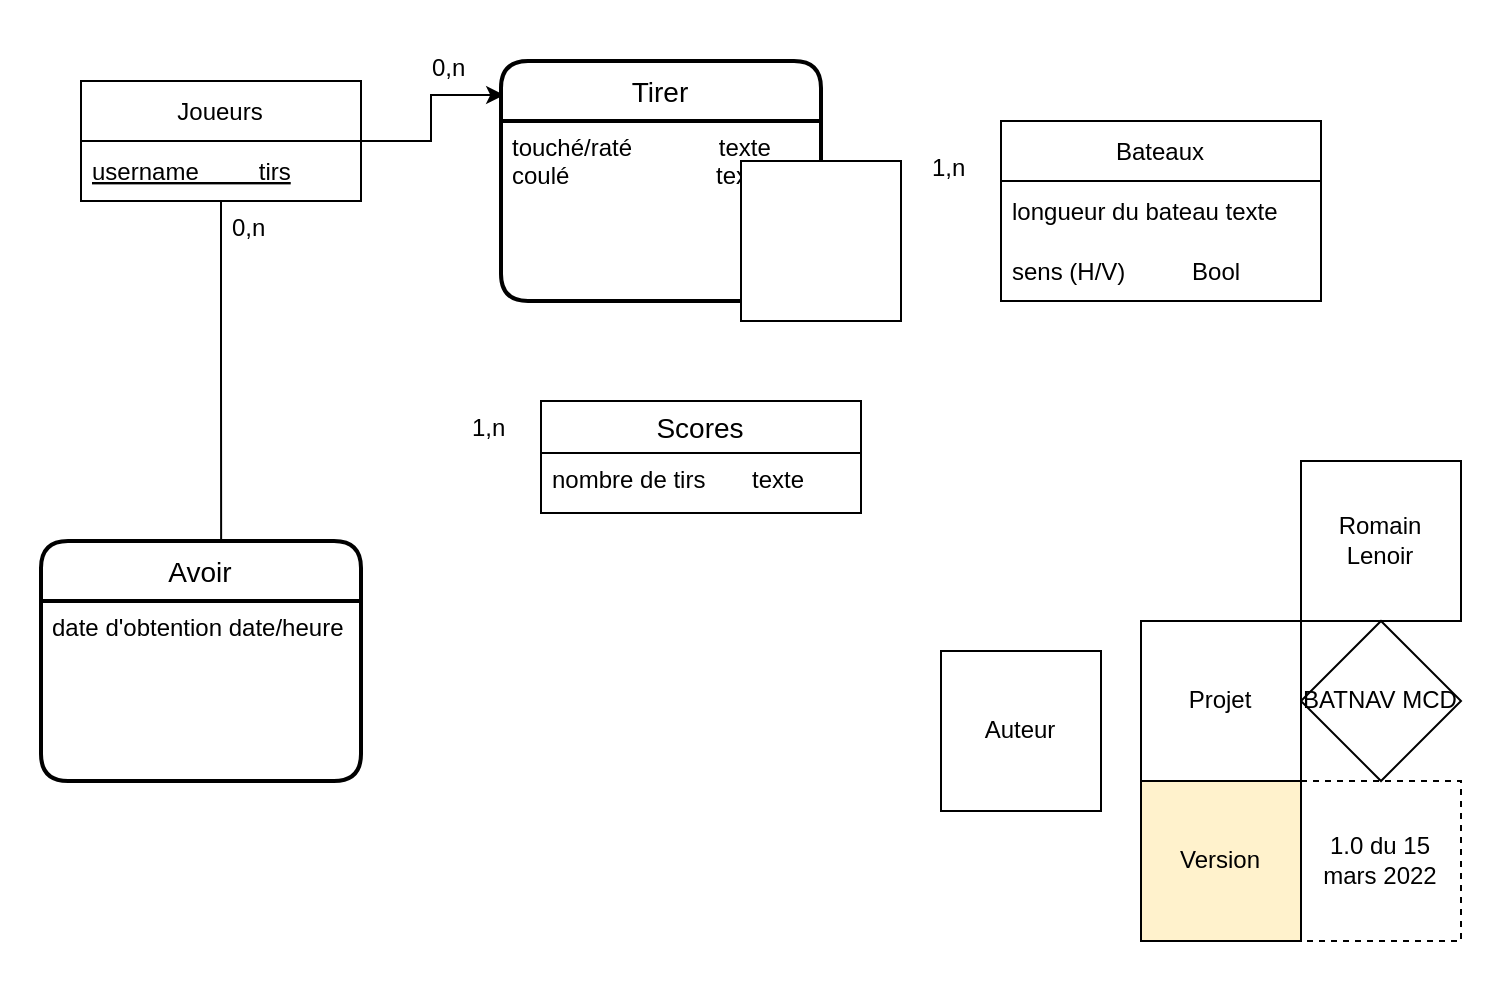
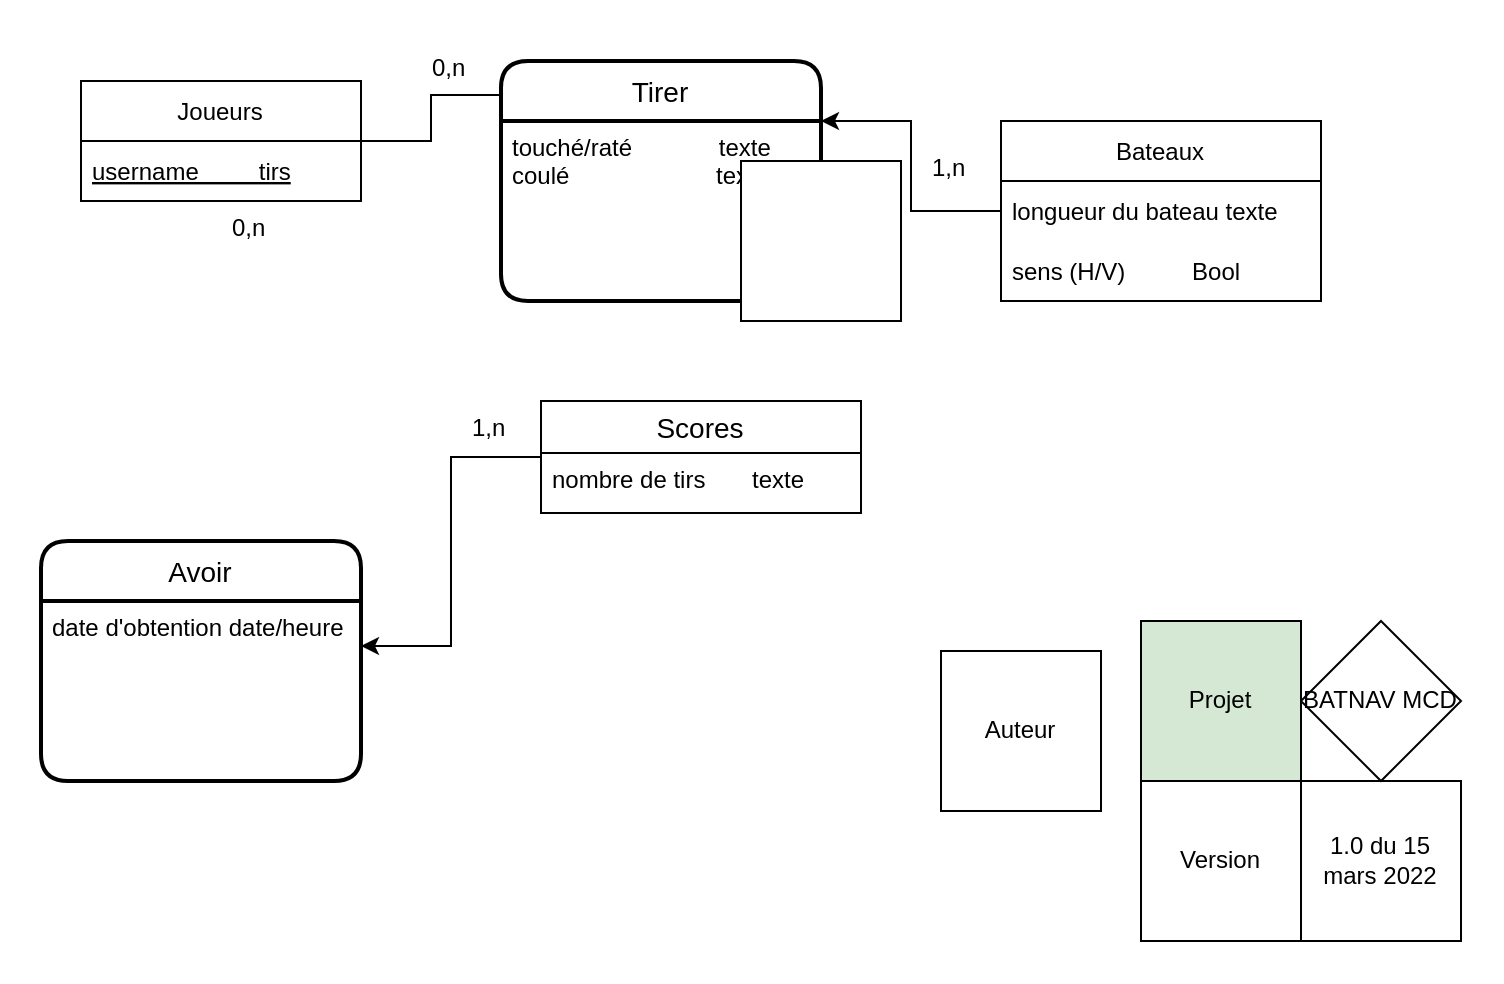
(489, 95) -> (493, 95)
none -> (911, 171)
(221, 372) -> none
(1381, 541) -> none
none -> (451, 546)
(1221, 701) -> (1221, 701)
(1221, 861) -> (1221, 861)
(1381, 861) -> (1381, 861)
